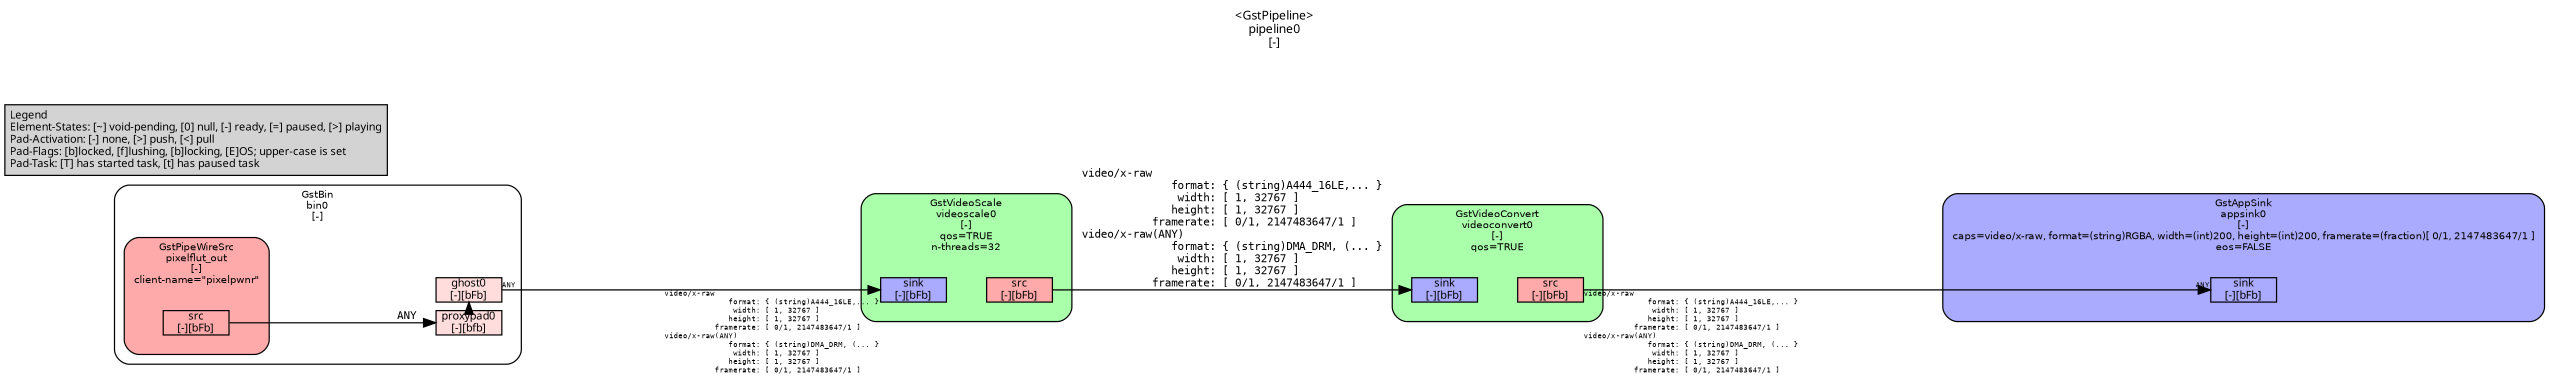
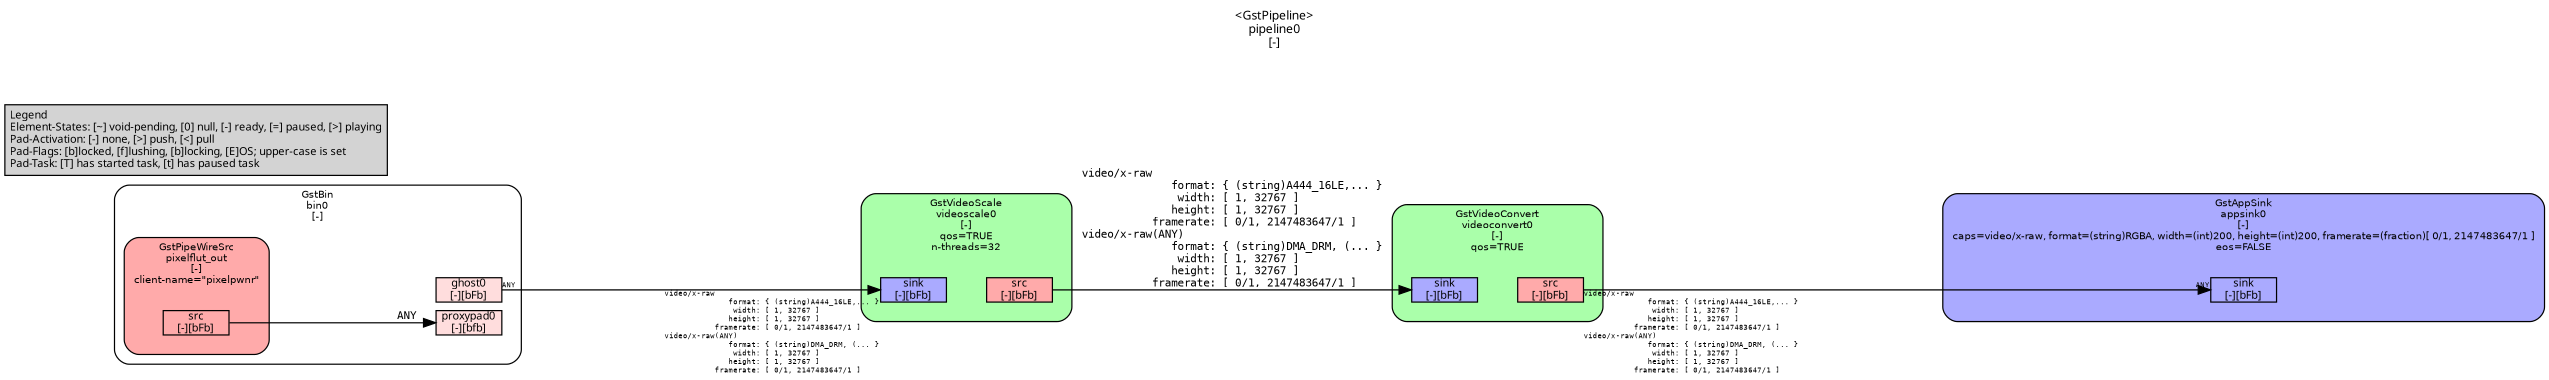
(469, 310) -> none
